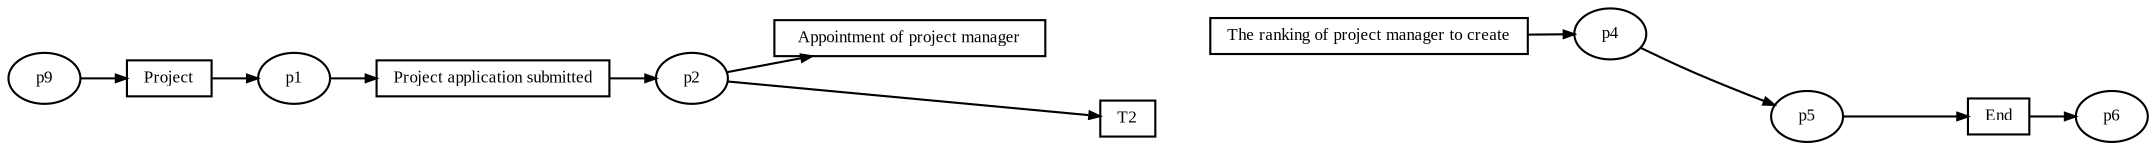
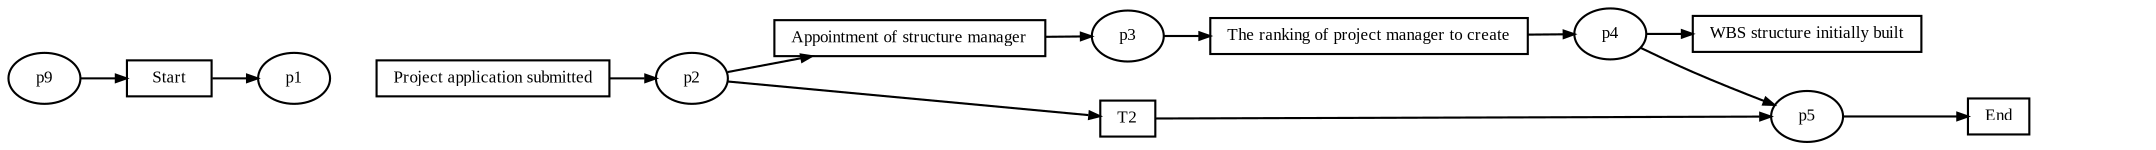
none -> (1807, 34)
none -> (1128, 36)
(910, 38) -> (910, 38)
(169, 78) -> (169, 78)
(348, 78) -> none
(2112, 116) -> none
none -> (1458, 118)
